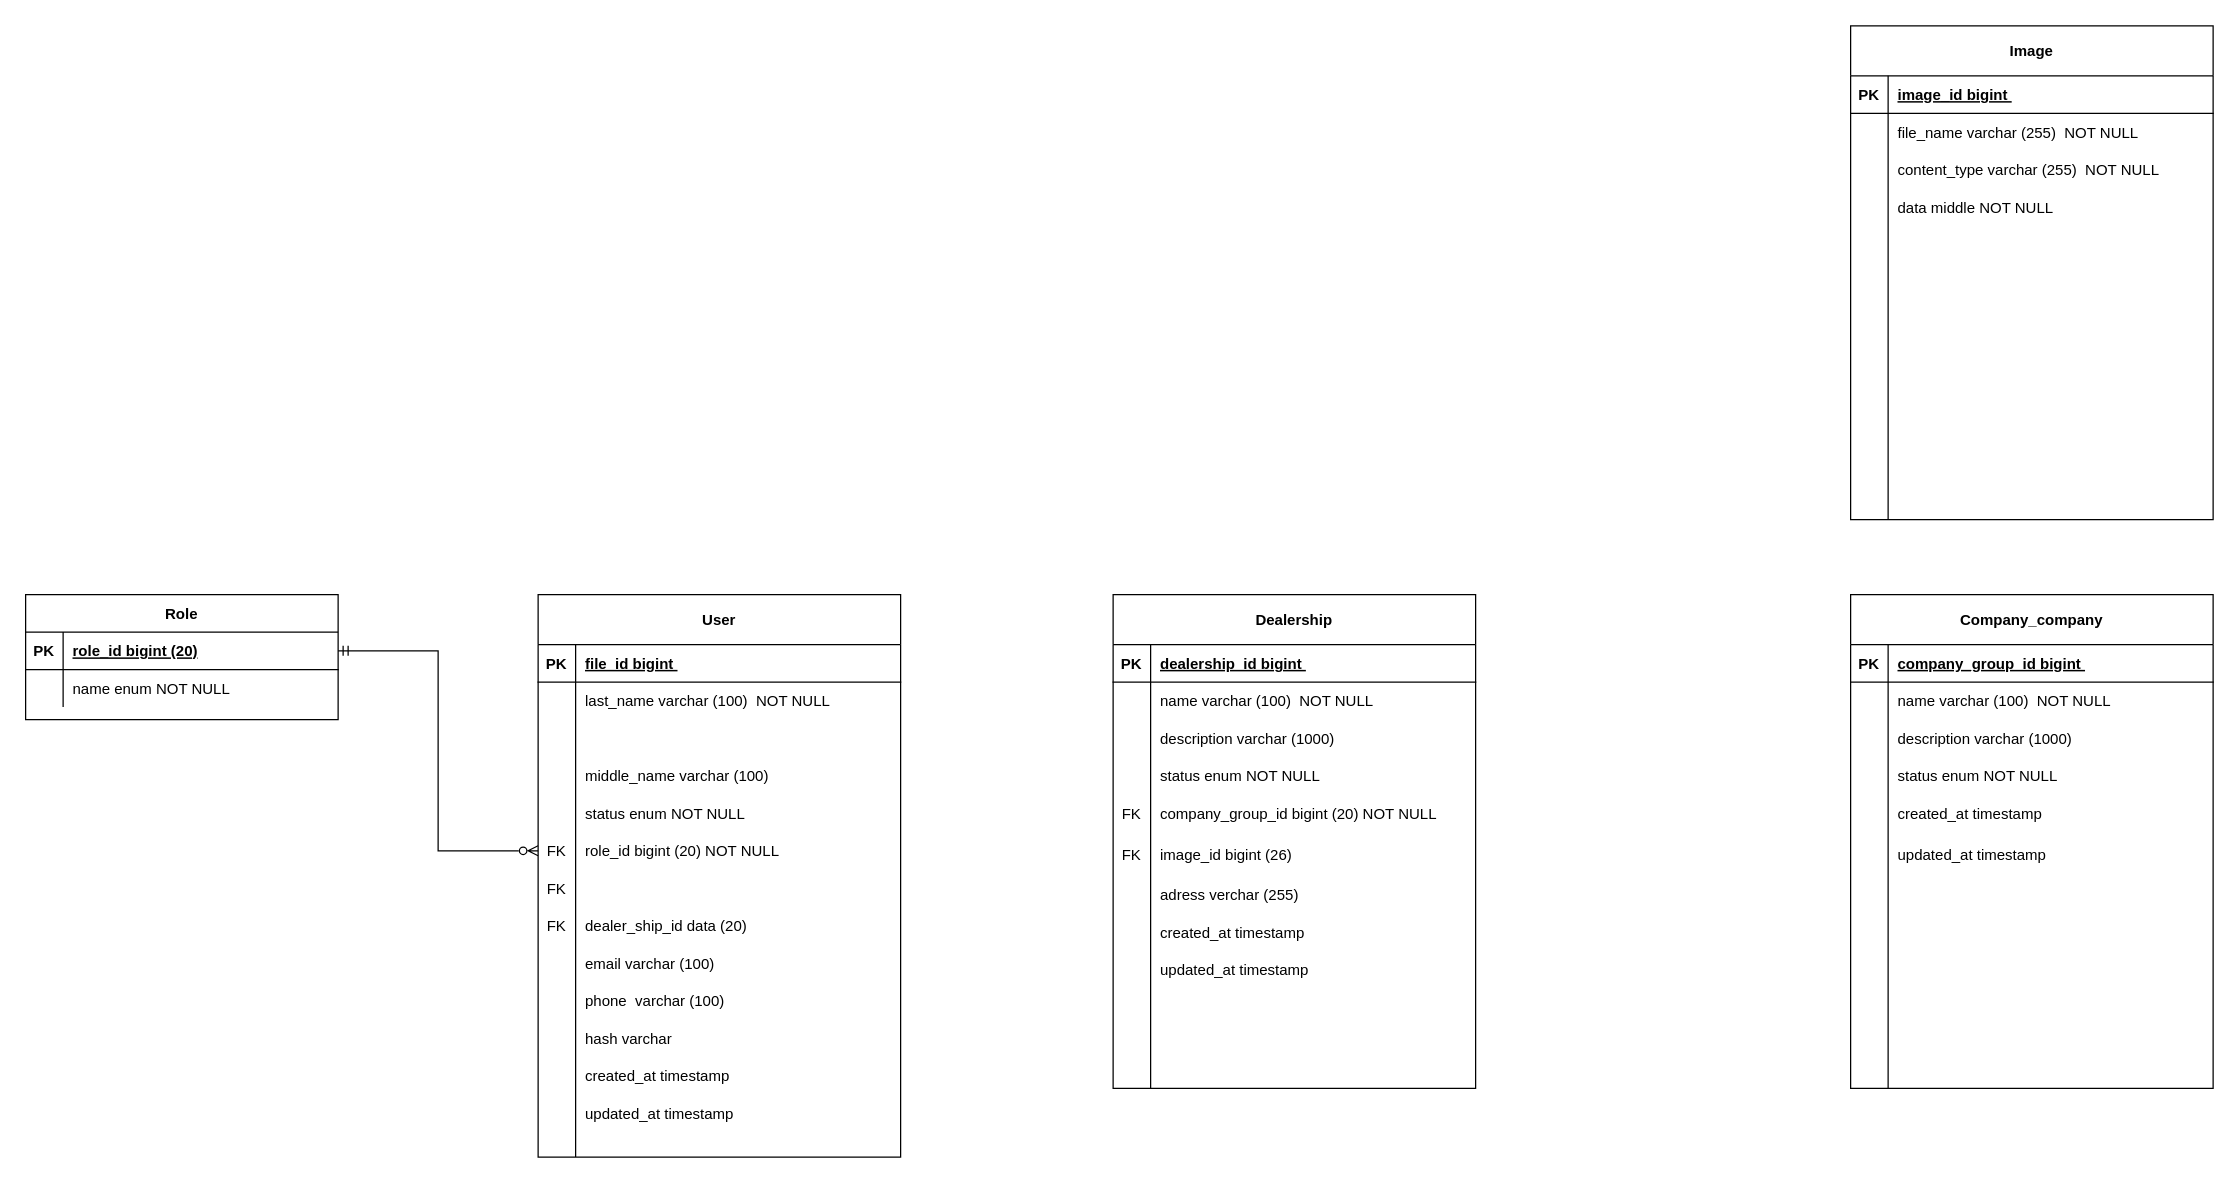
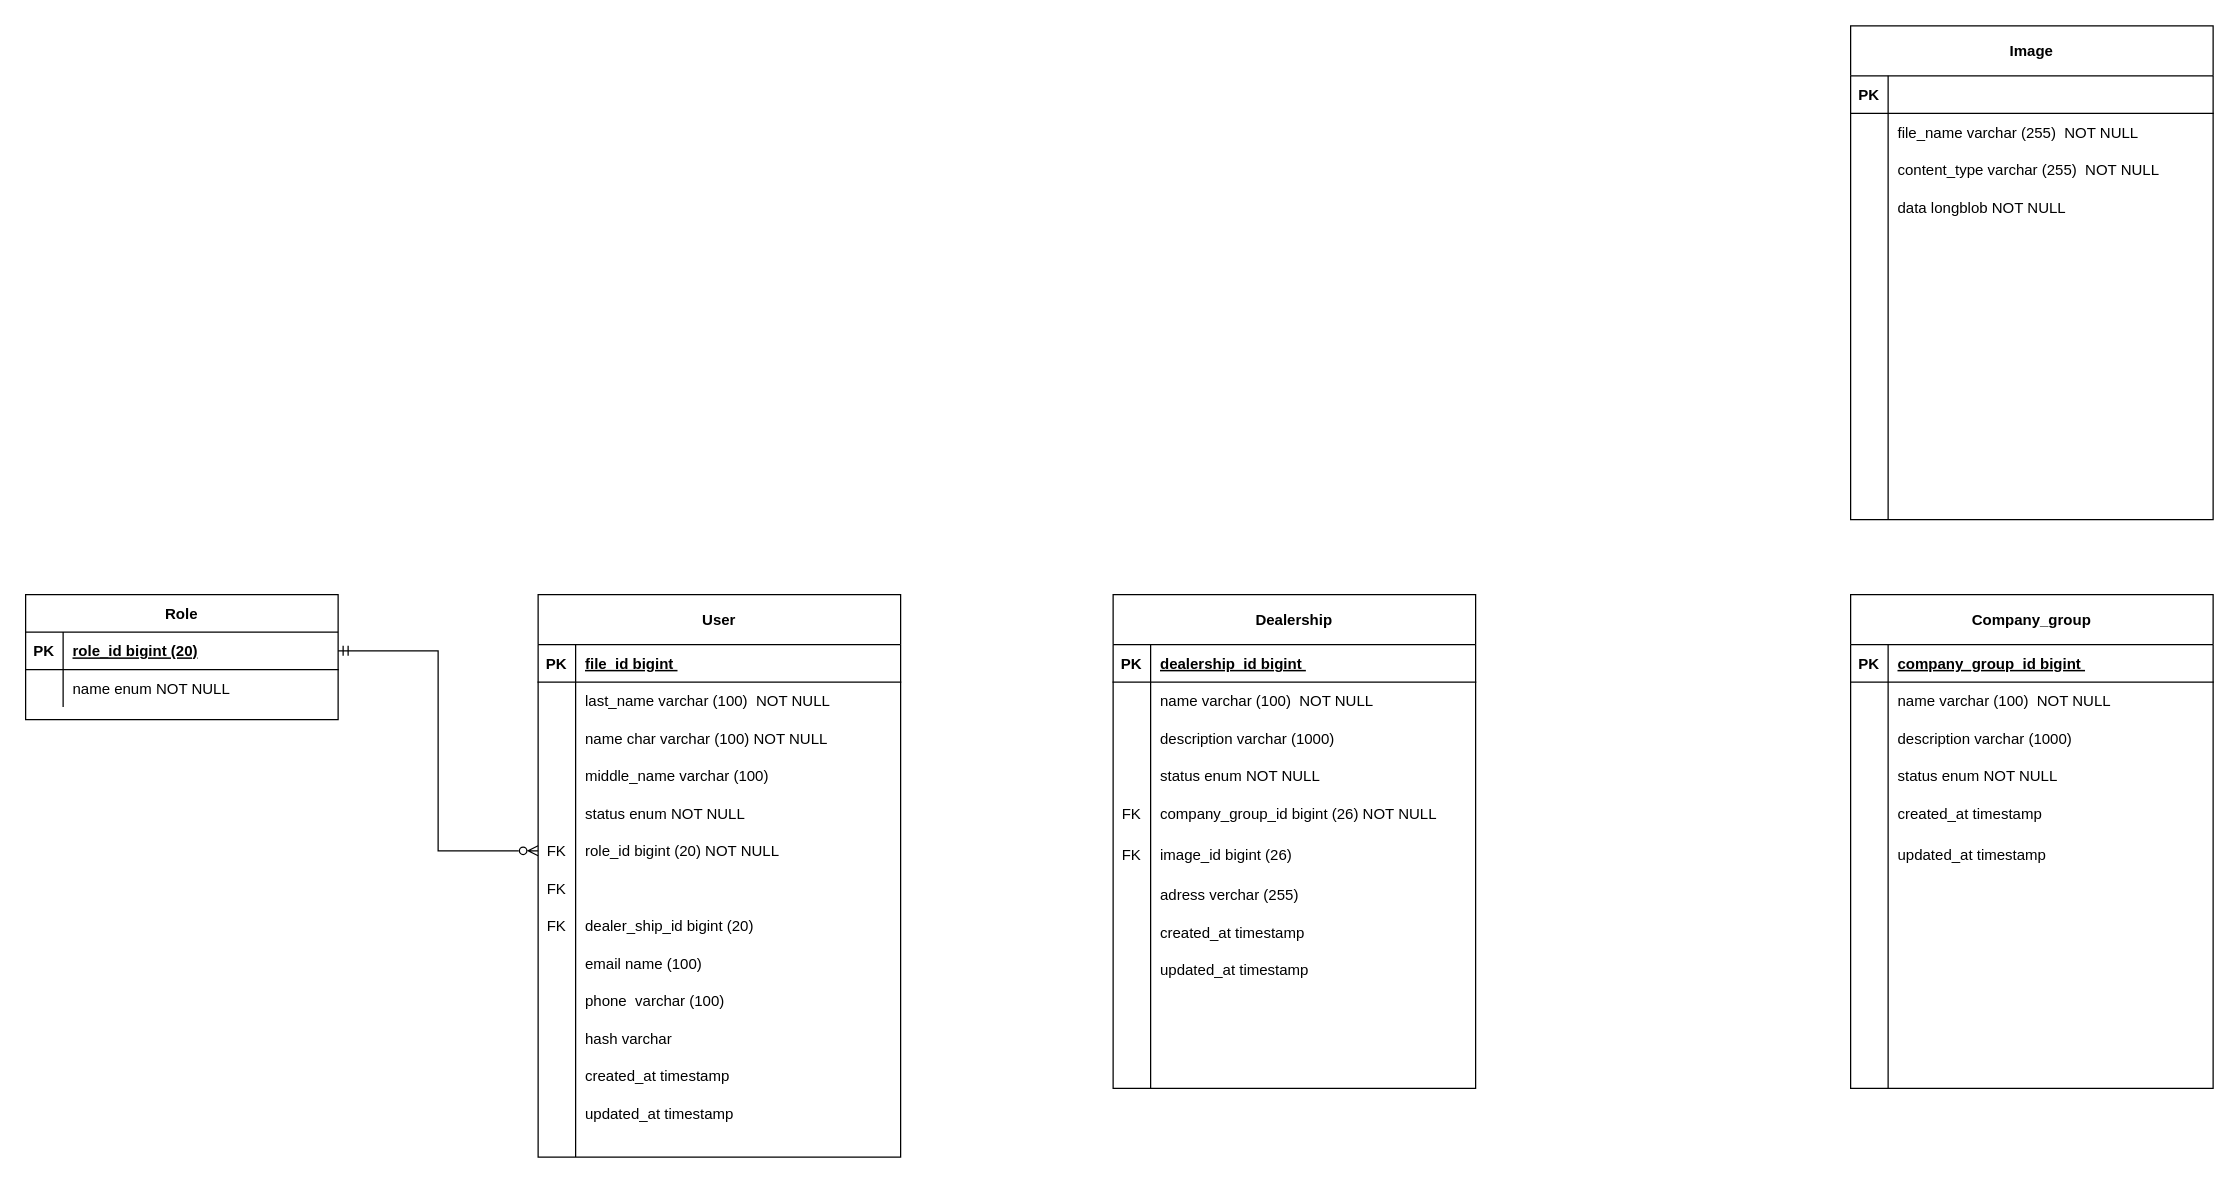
(2051, 94) -> none
(1972, 208) -> (1980, 208)
(2031, 620) -> (2031, 620)
none -> (738, 738)
(1302, 814) -> (1302, 814)
(678, 926) -> (683, 926)
(657, 964) -> (644, 964)
